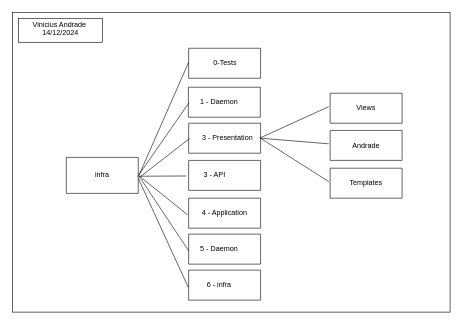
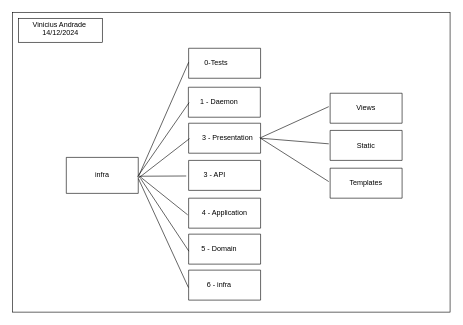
(225, 63) -> (216, 63)
(366, 146) -> (366, 146)
(219, 249) -> (219, 249)
